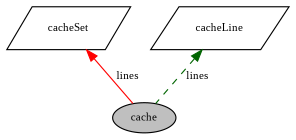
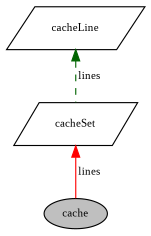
(175, 81) -> (76, 82)
